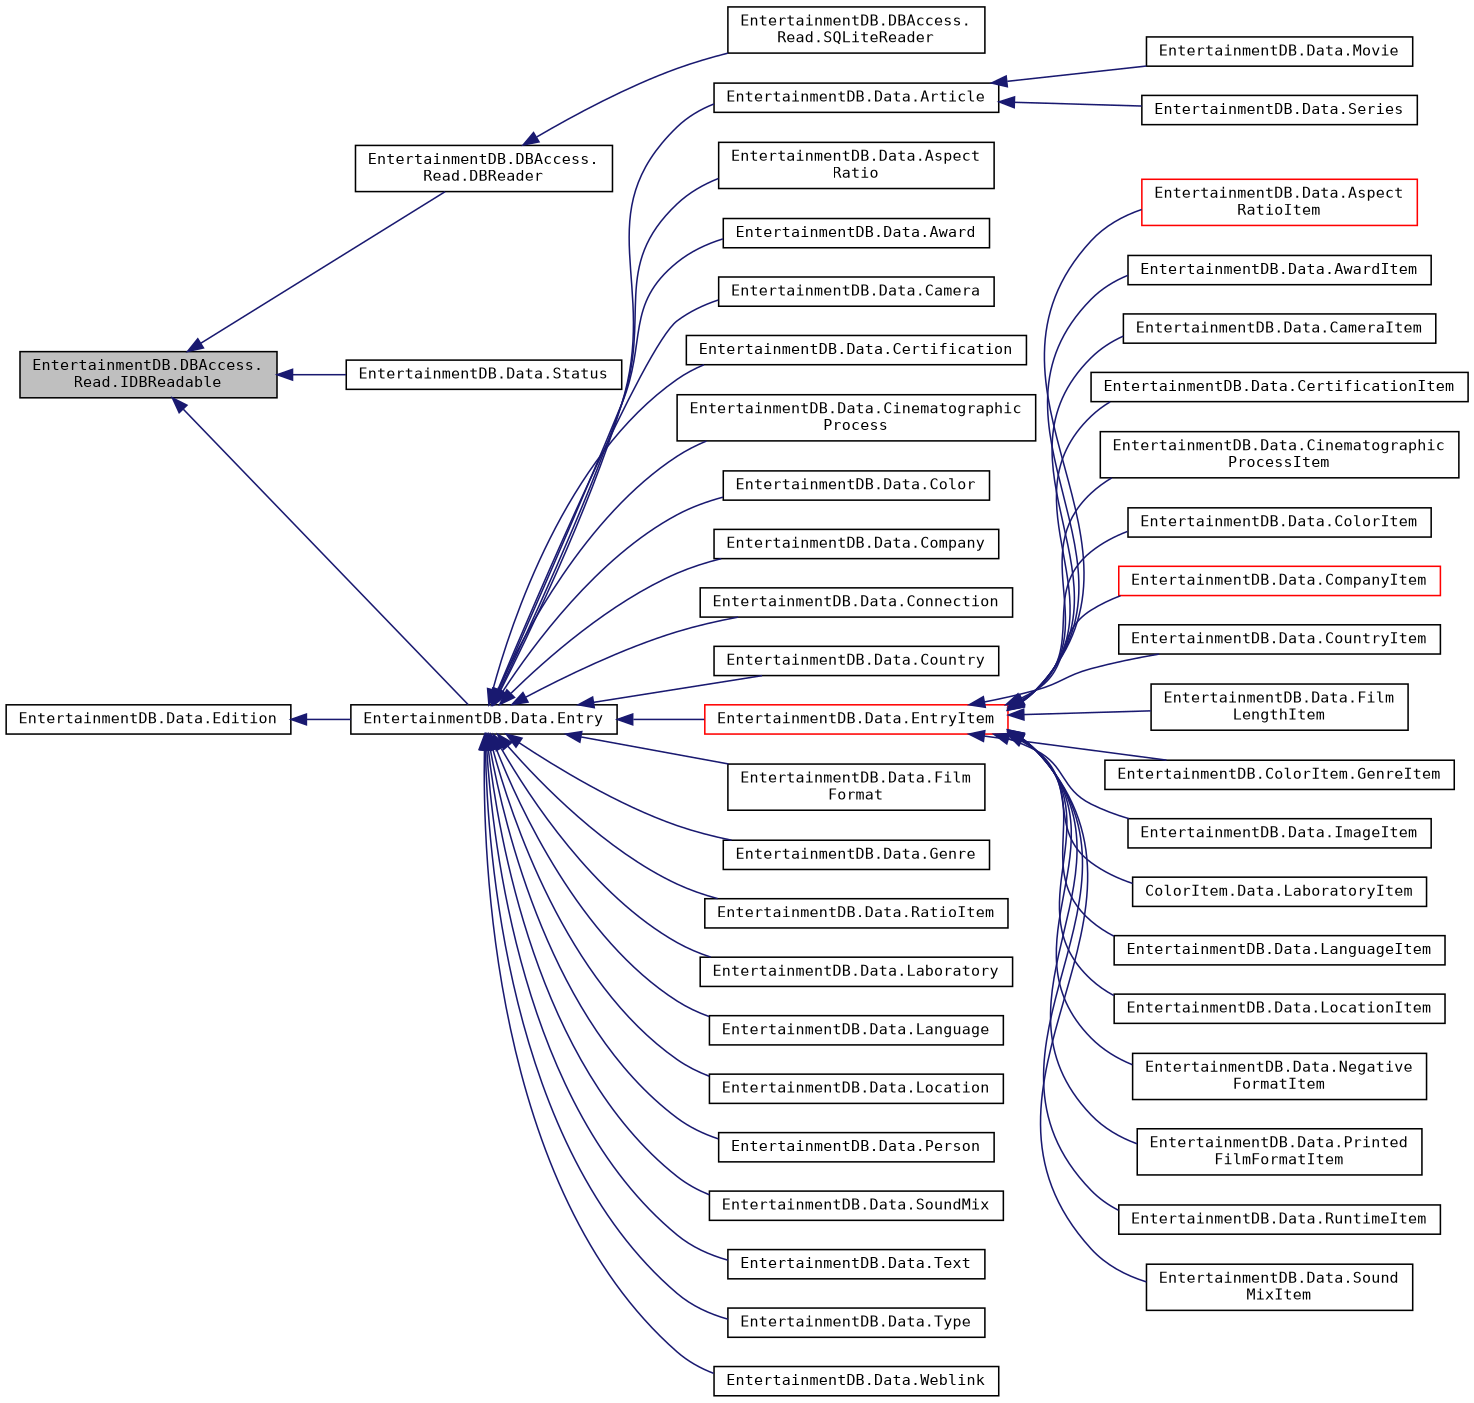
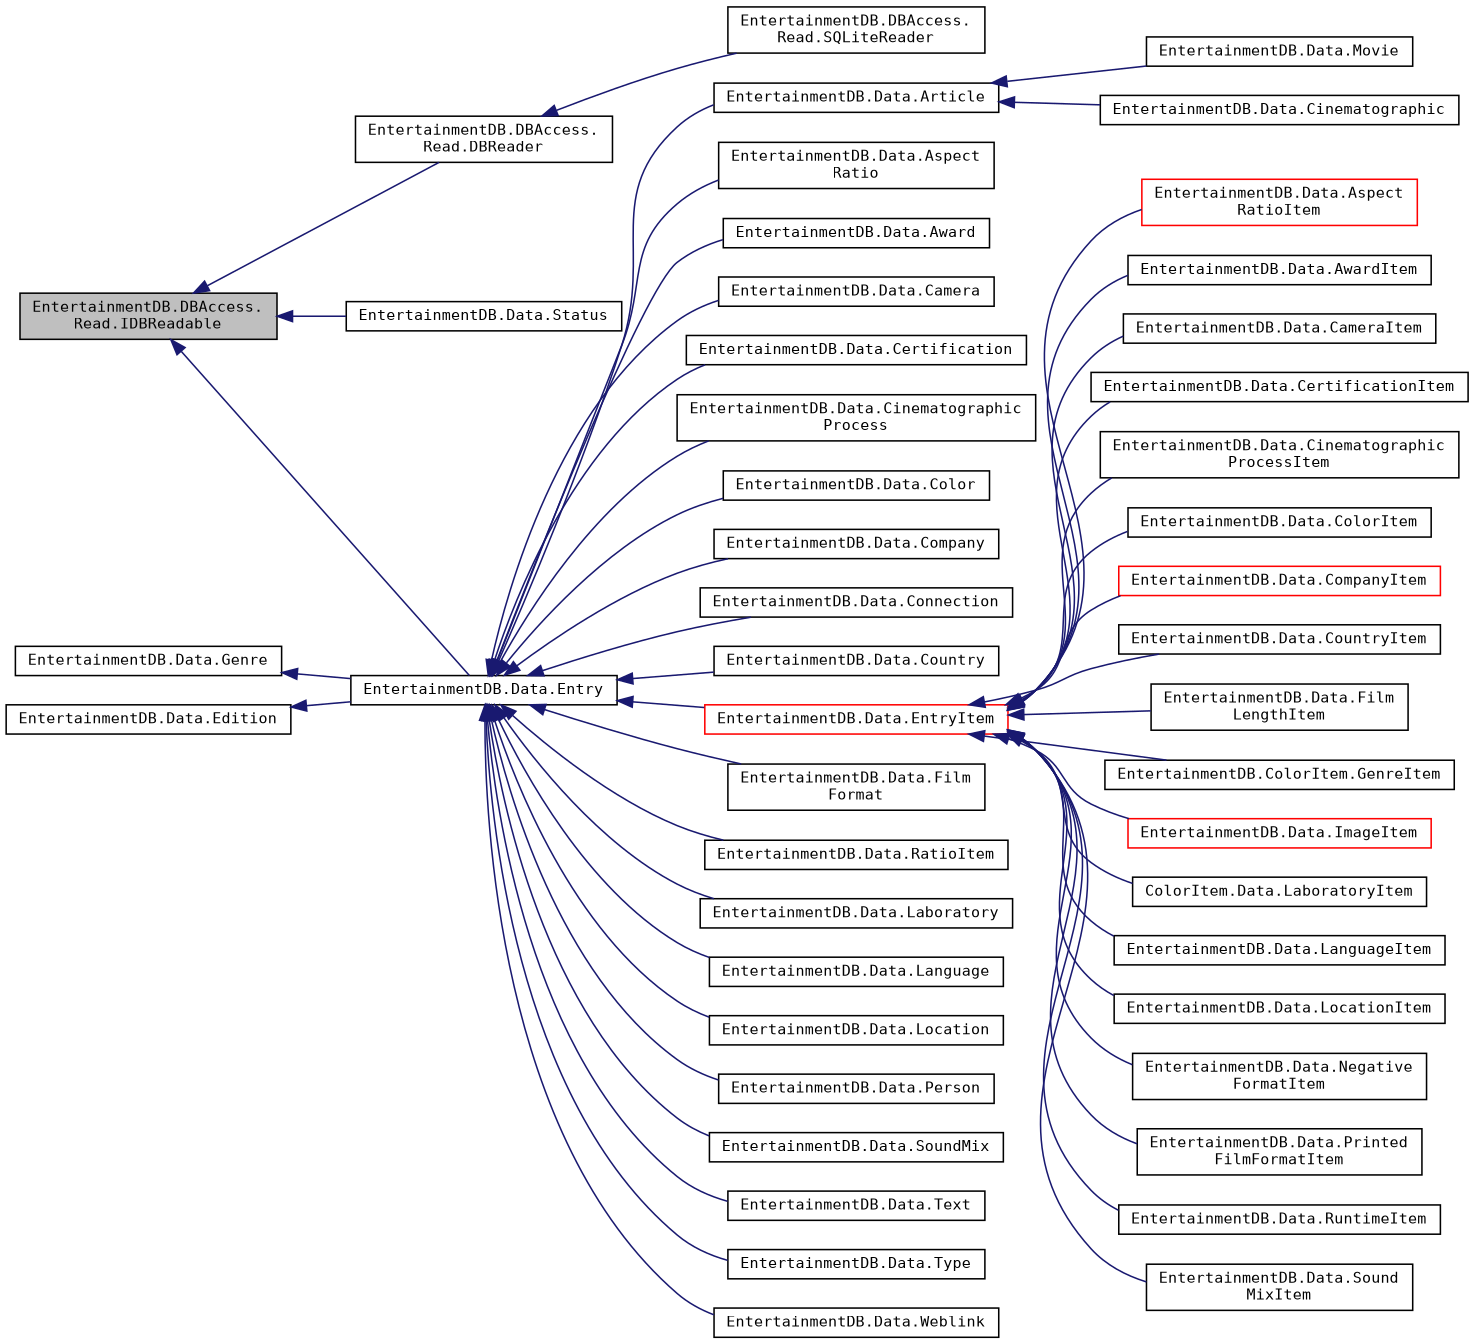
(1280, 110) -> (1280, 110)
(621, 802) -> (324, 676)
(1280, 833) -> (1280, 833)
